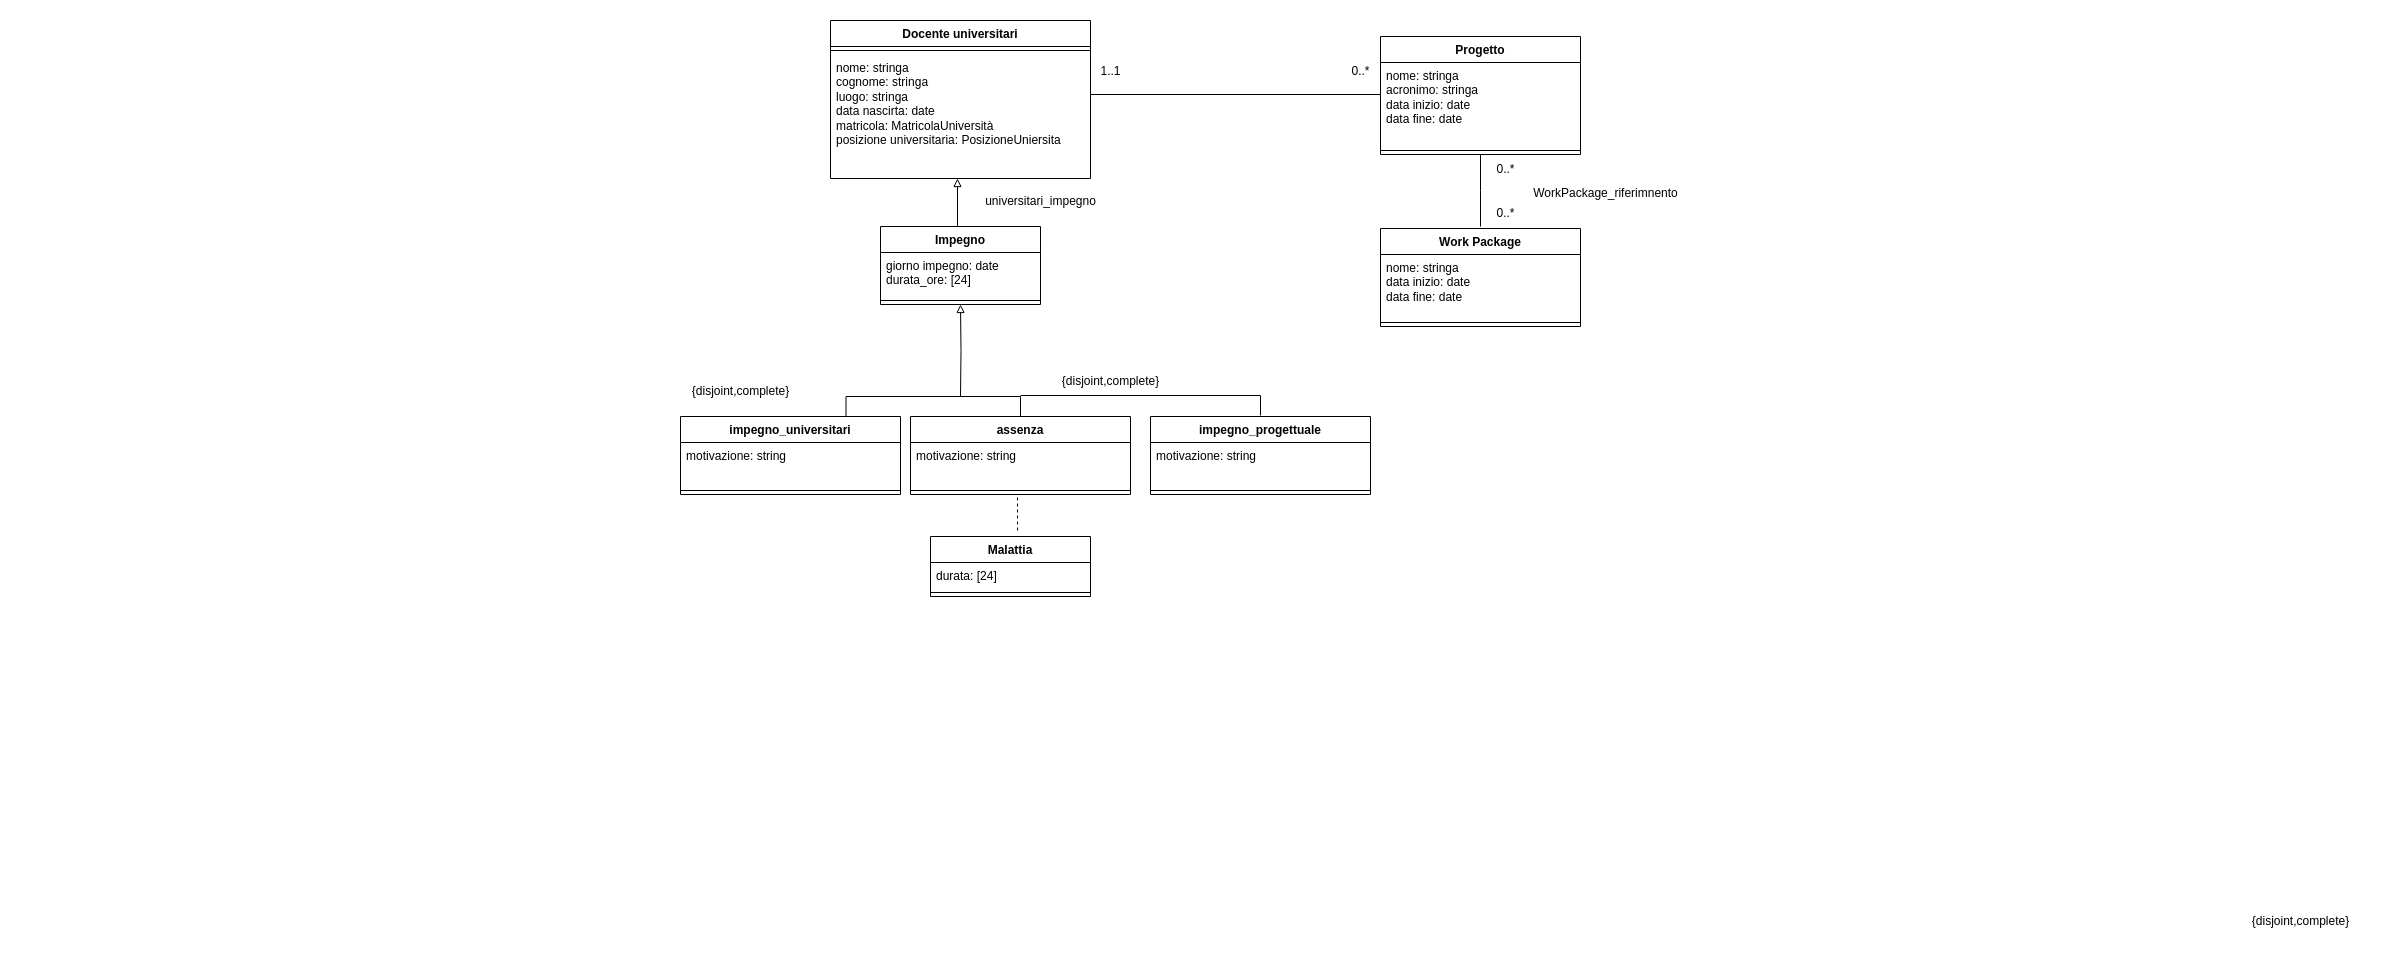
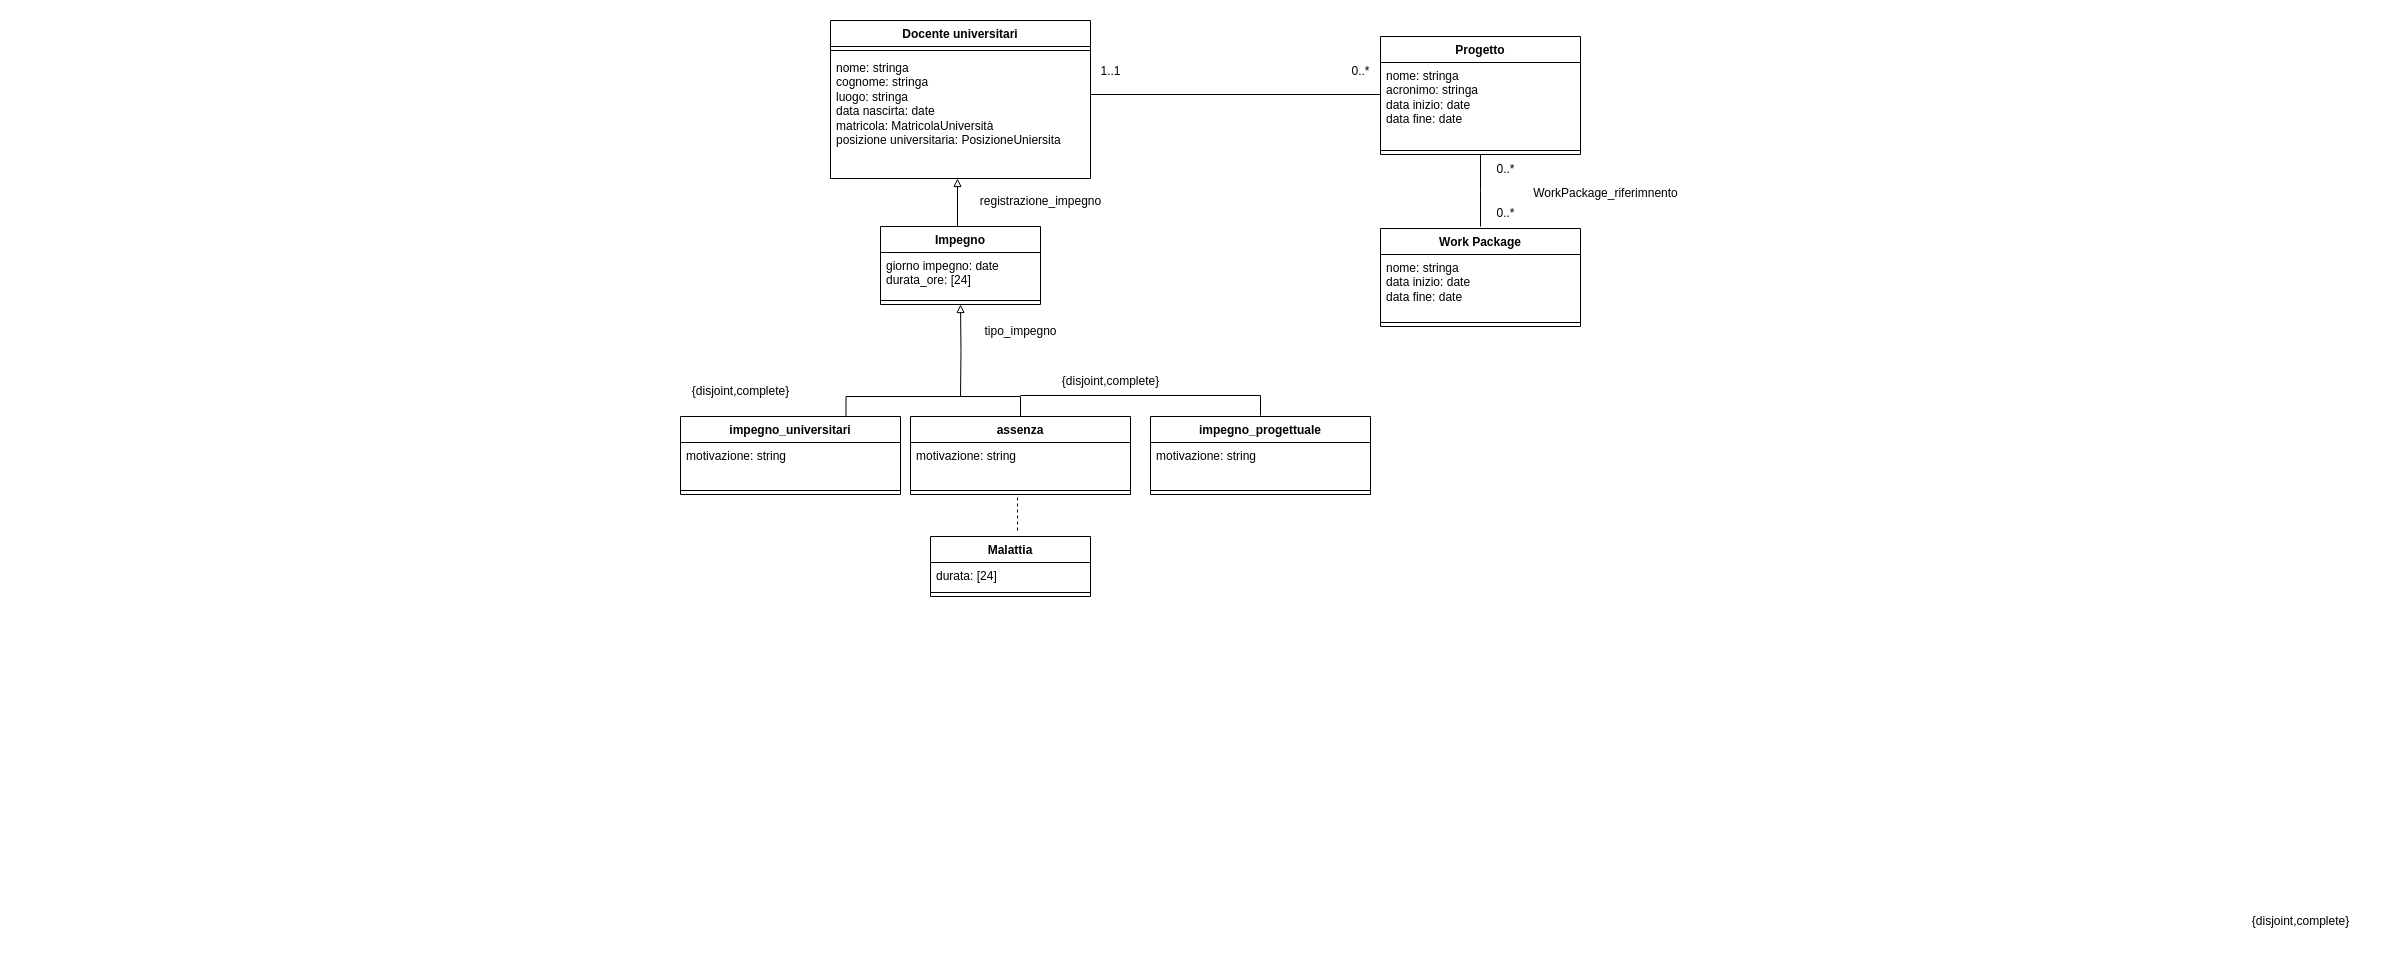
(1041, 202) -> (1041, 202)
none -> (1021, 332)
